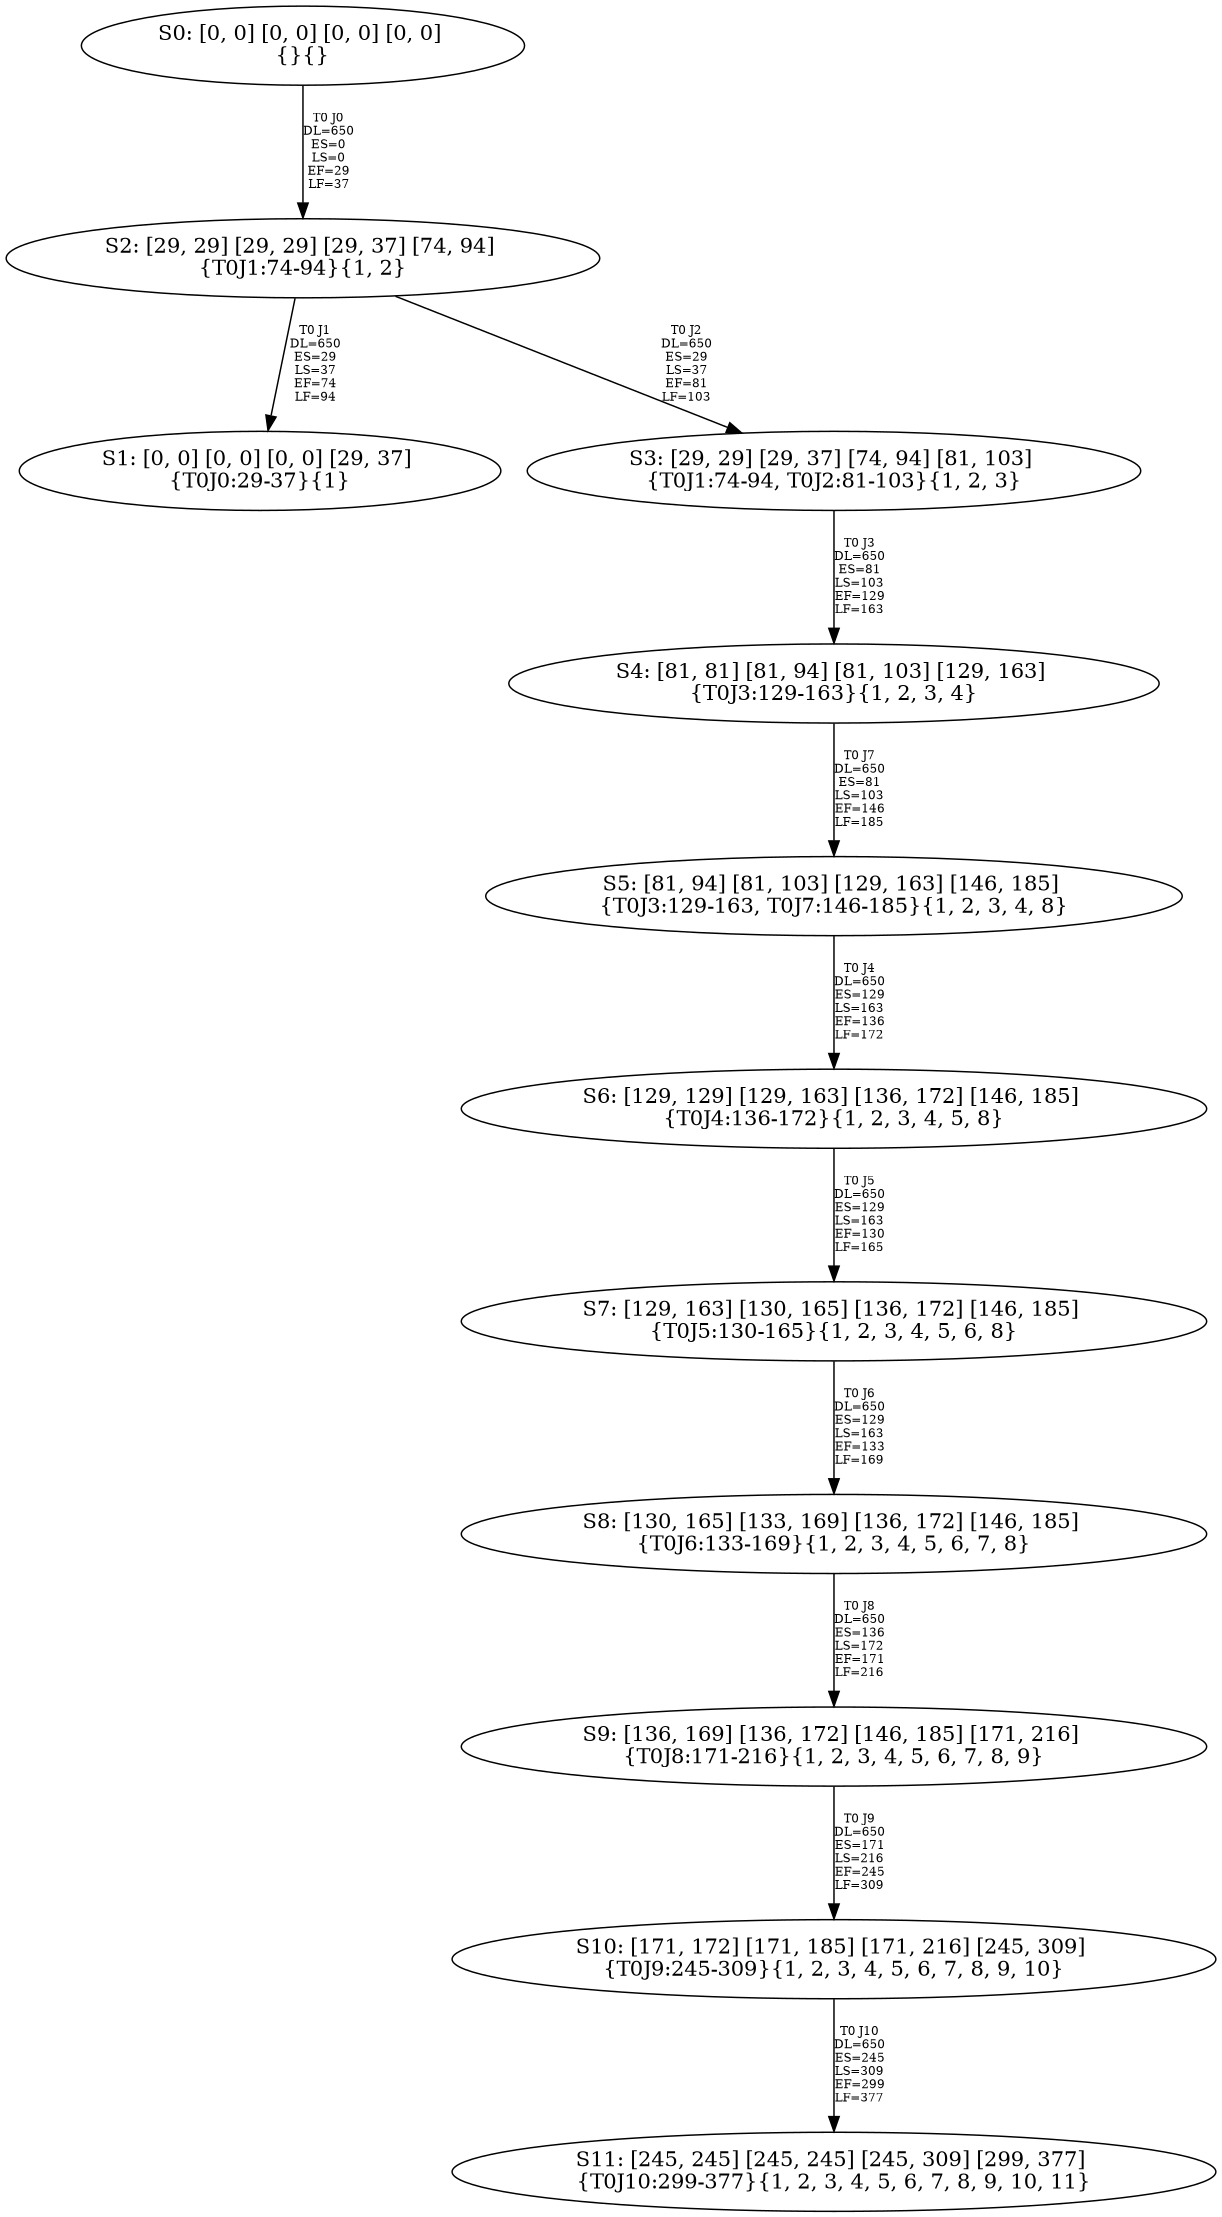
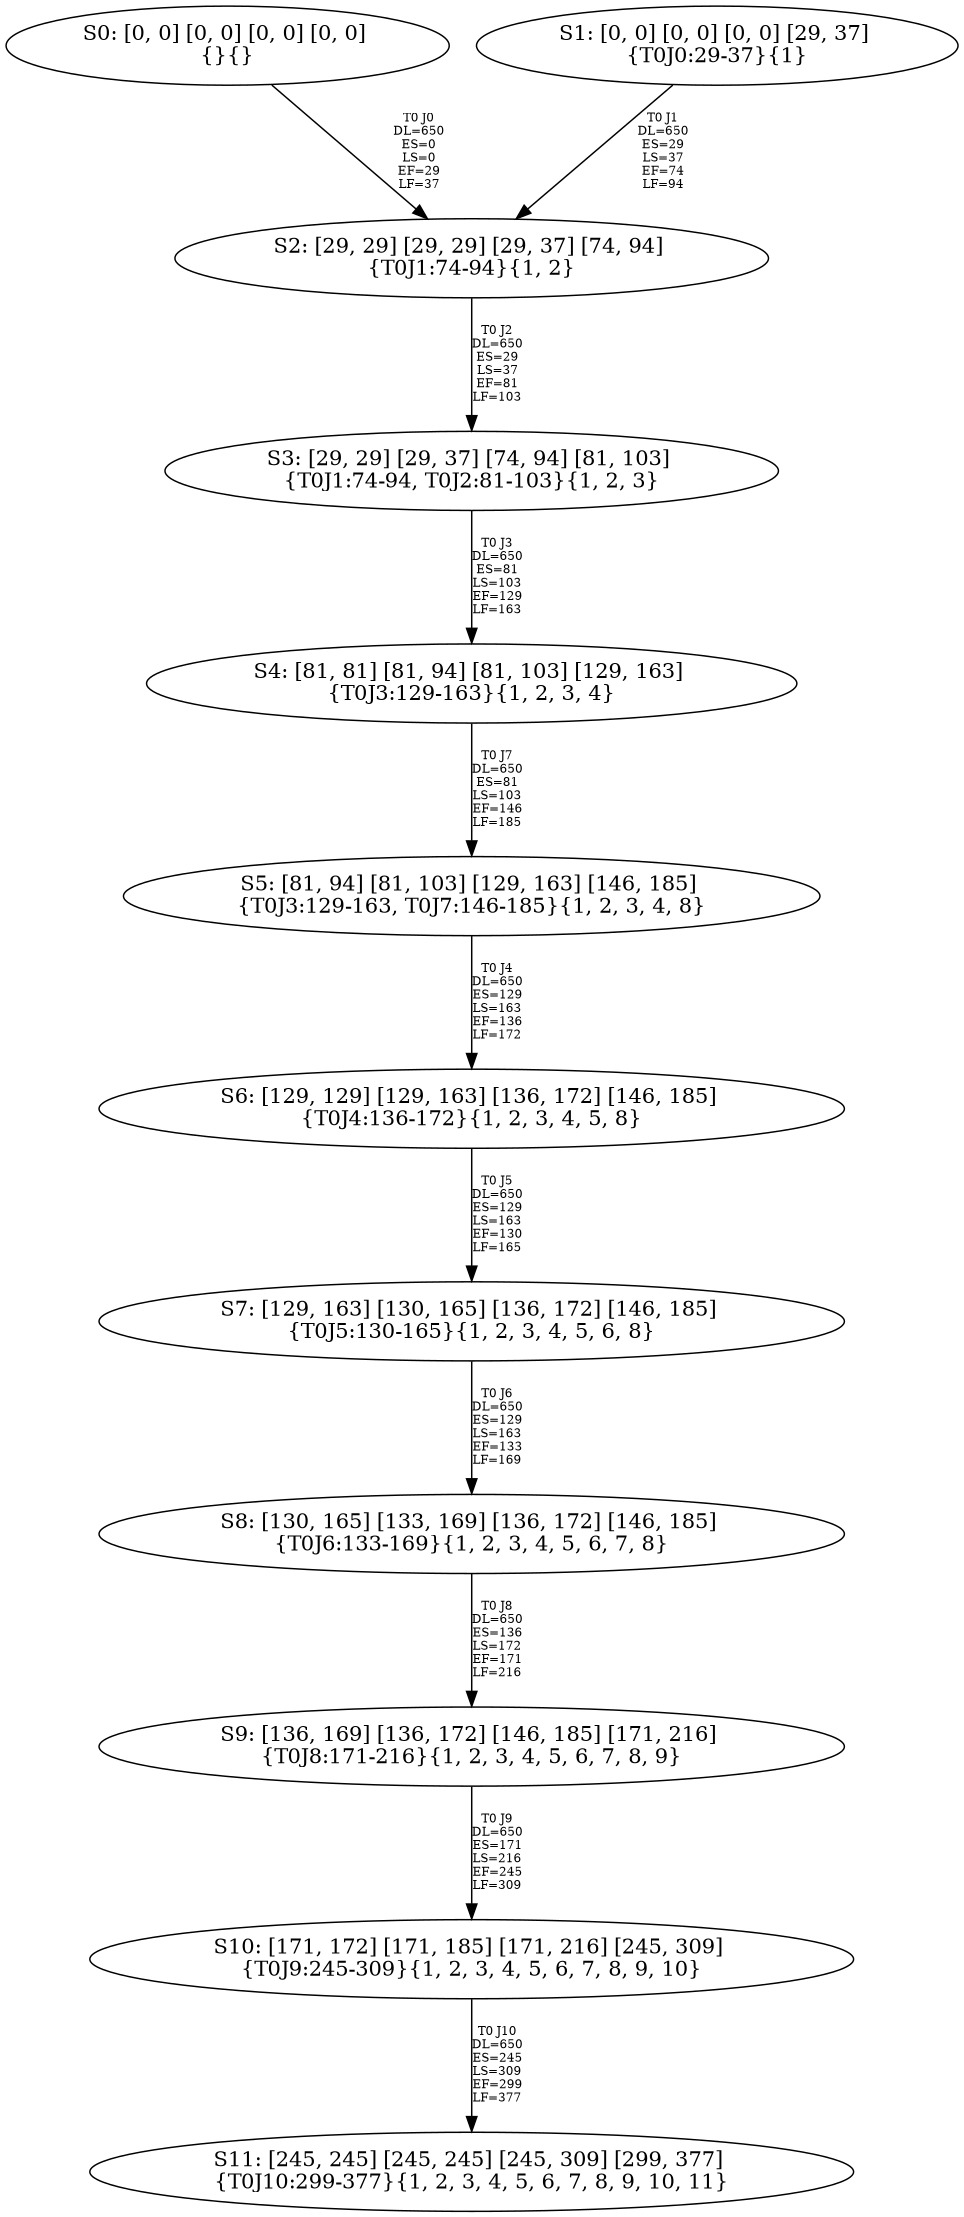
(283, 357) -> (600, 147)
